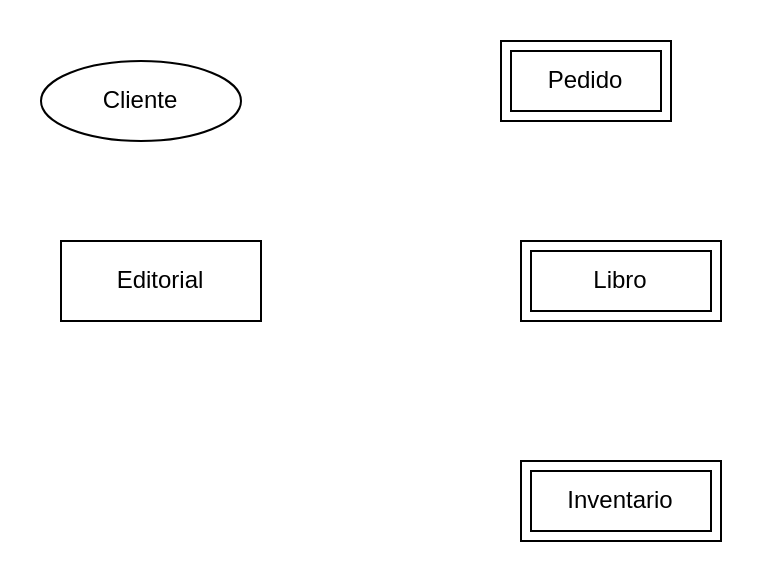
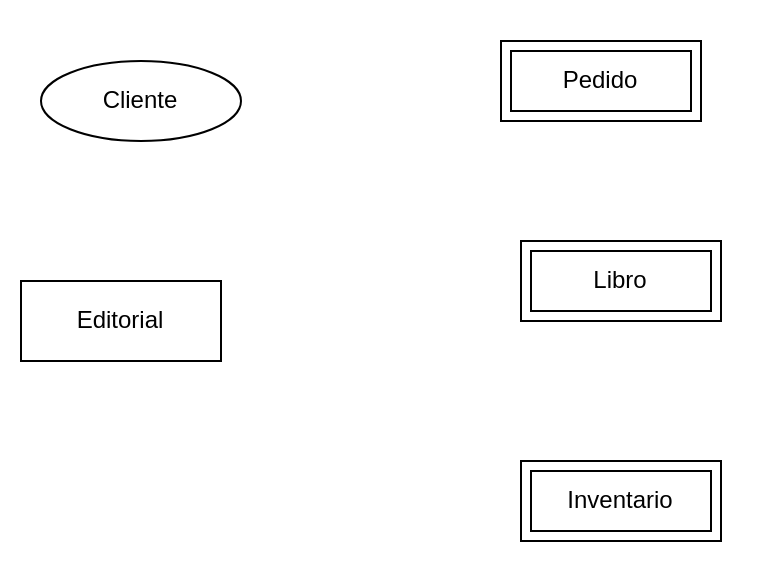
(586, 81) -> (601, 81)
(161, 281) -> (121, 321)
